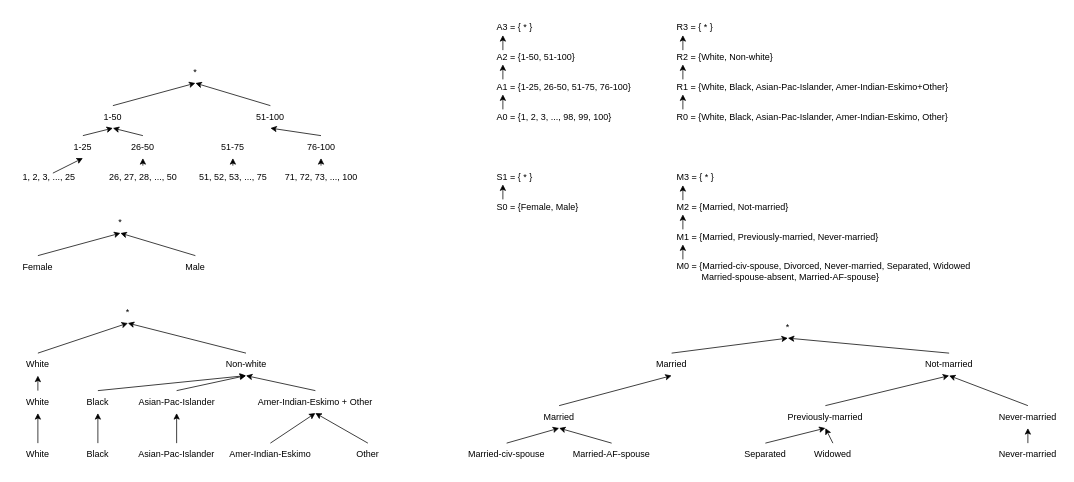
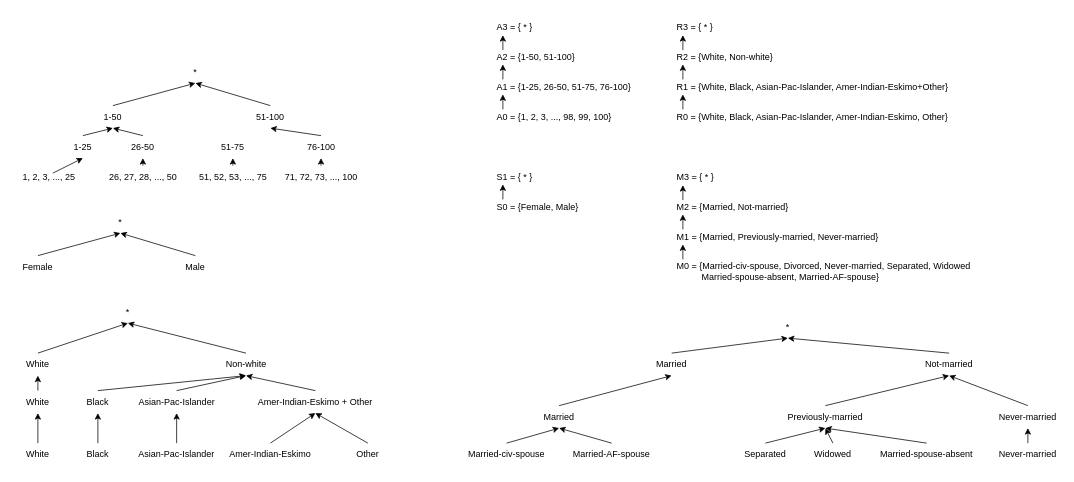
none -> (878, 436)
none -> (927, 454)
